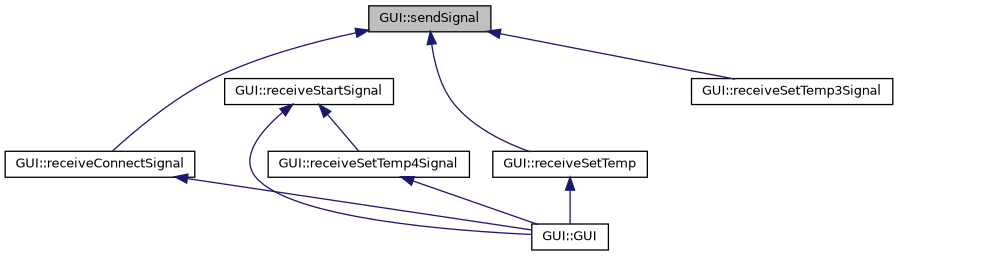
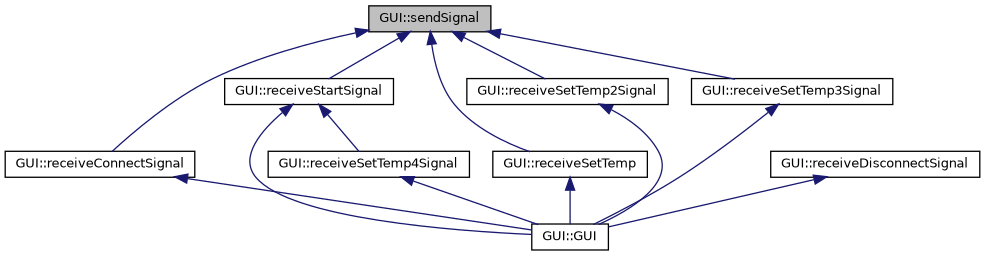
none -> (364, 59)
none -> (567, 92)
none -> (875, 164)
none -> (684, 174)
